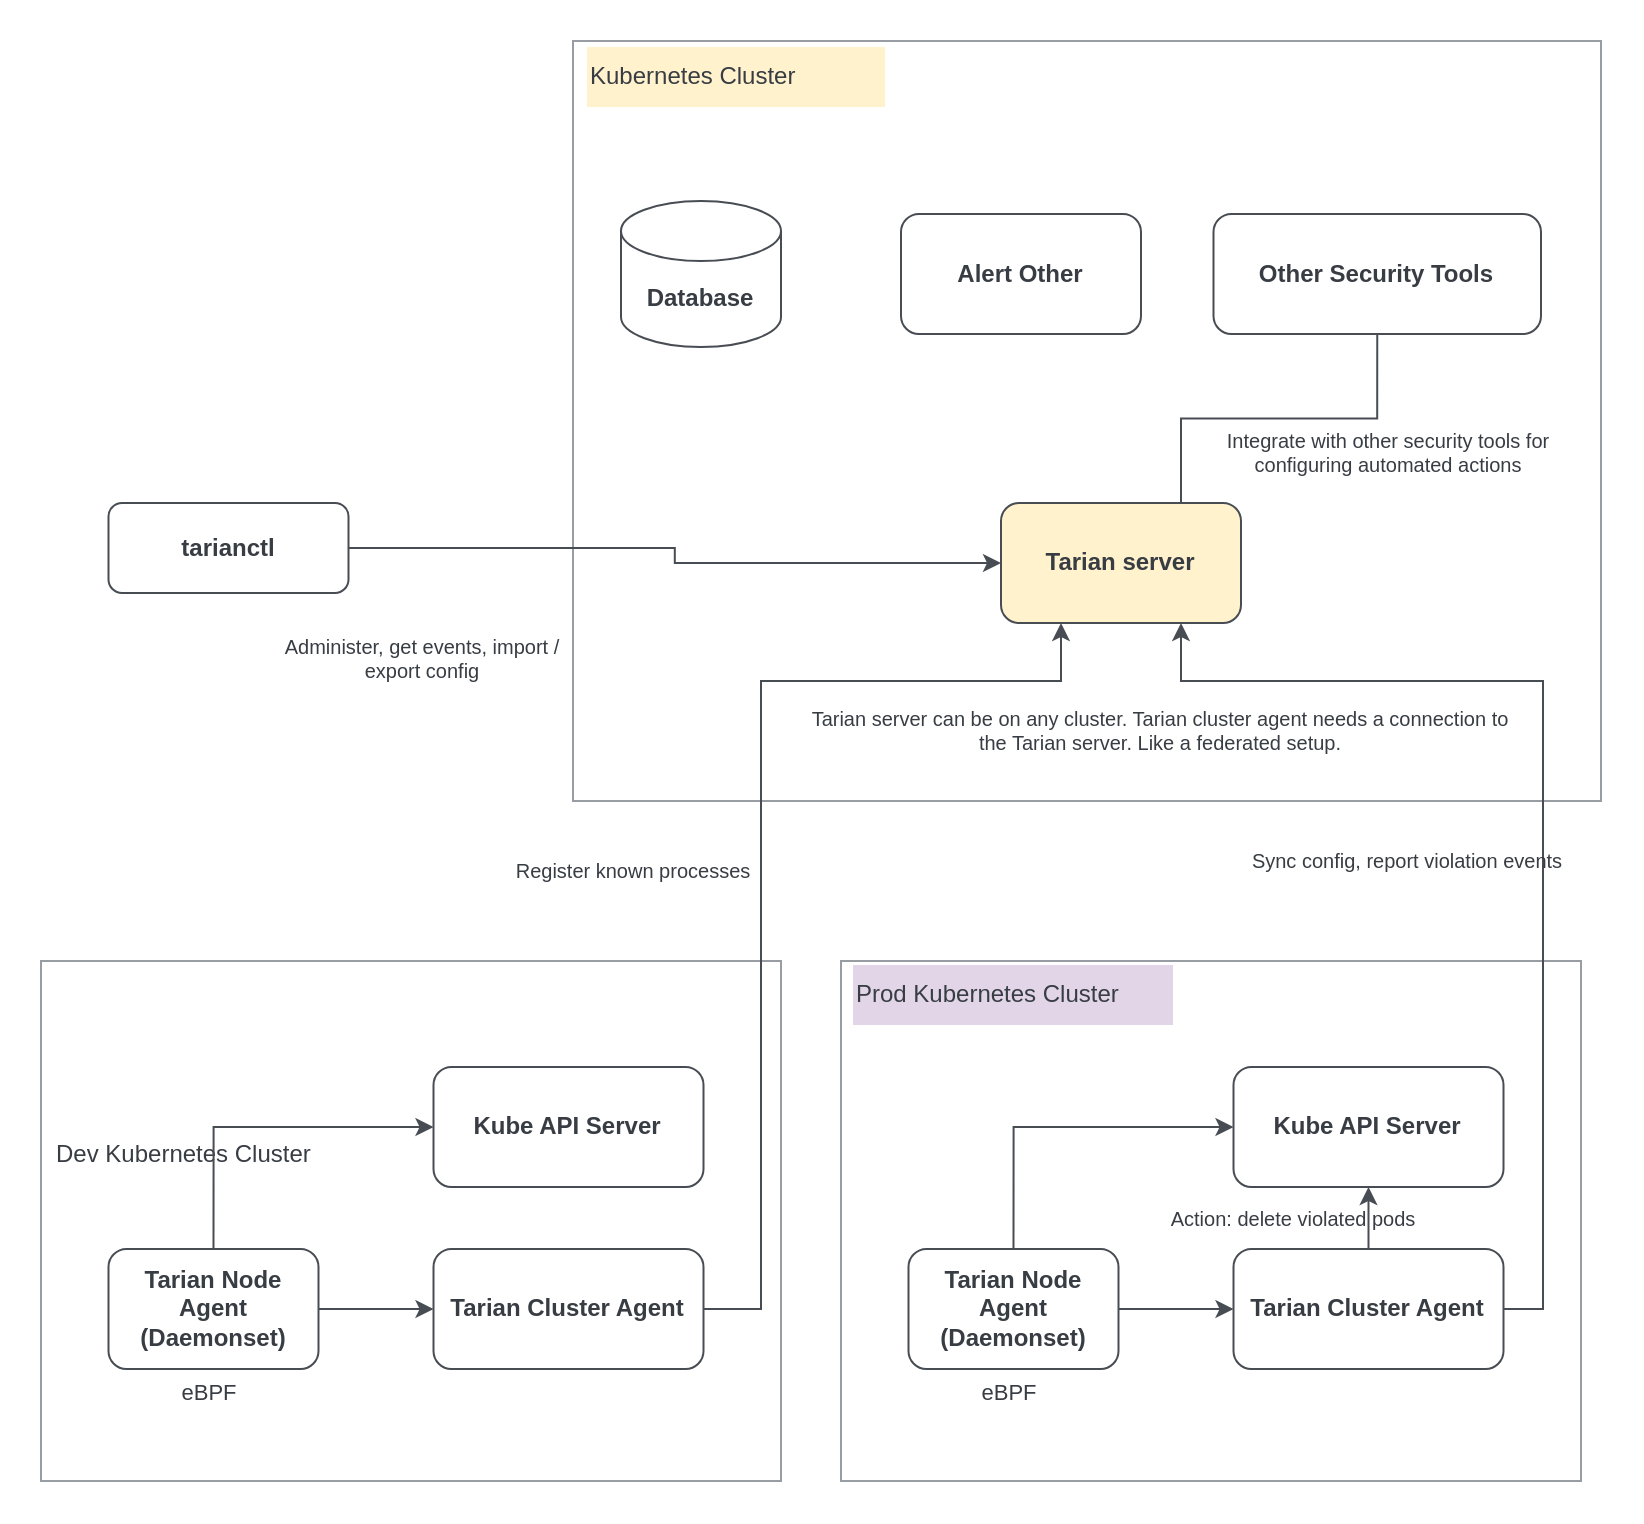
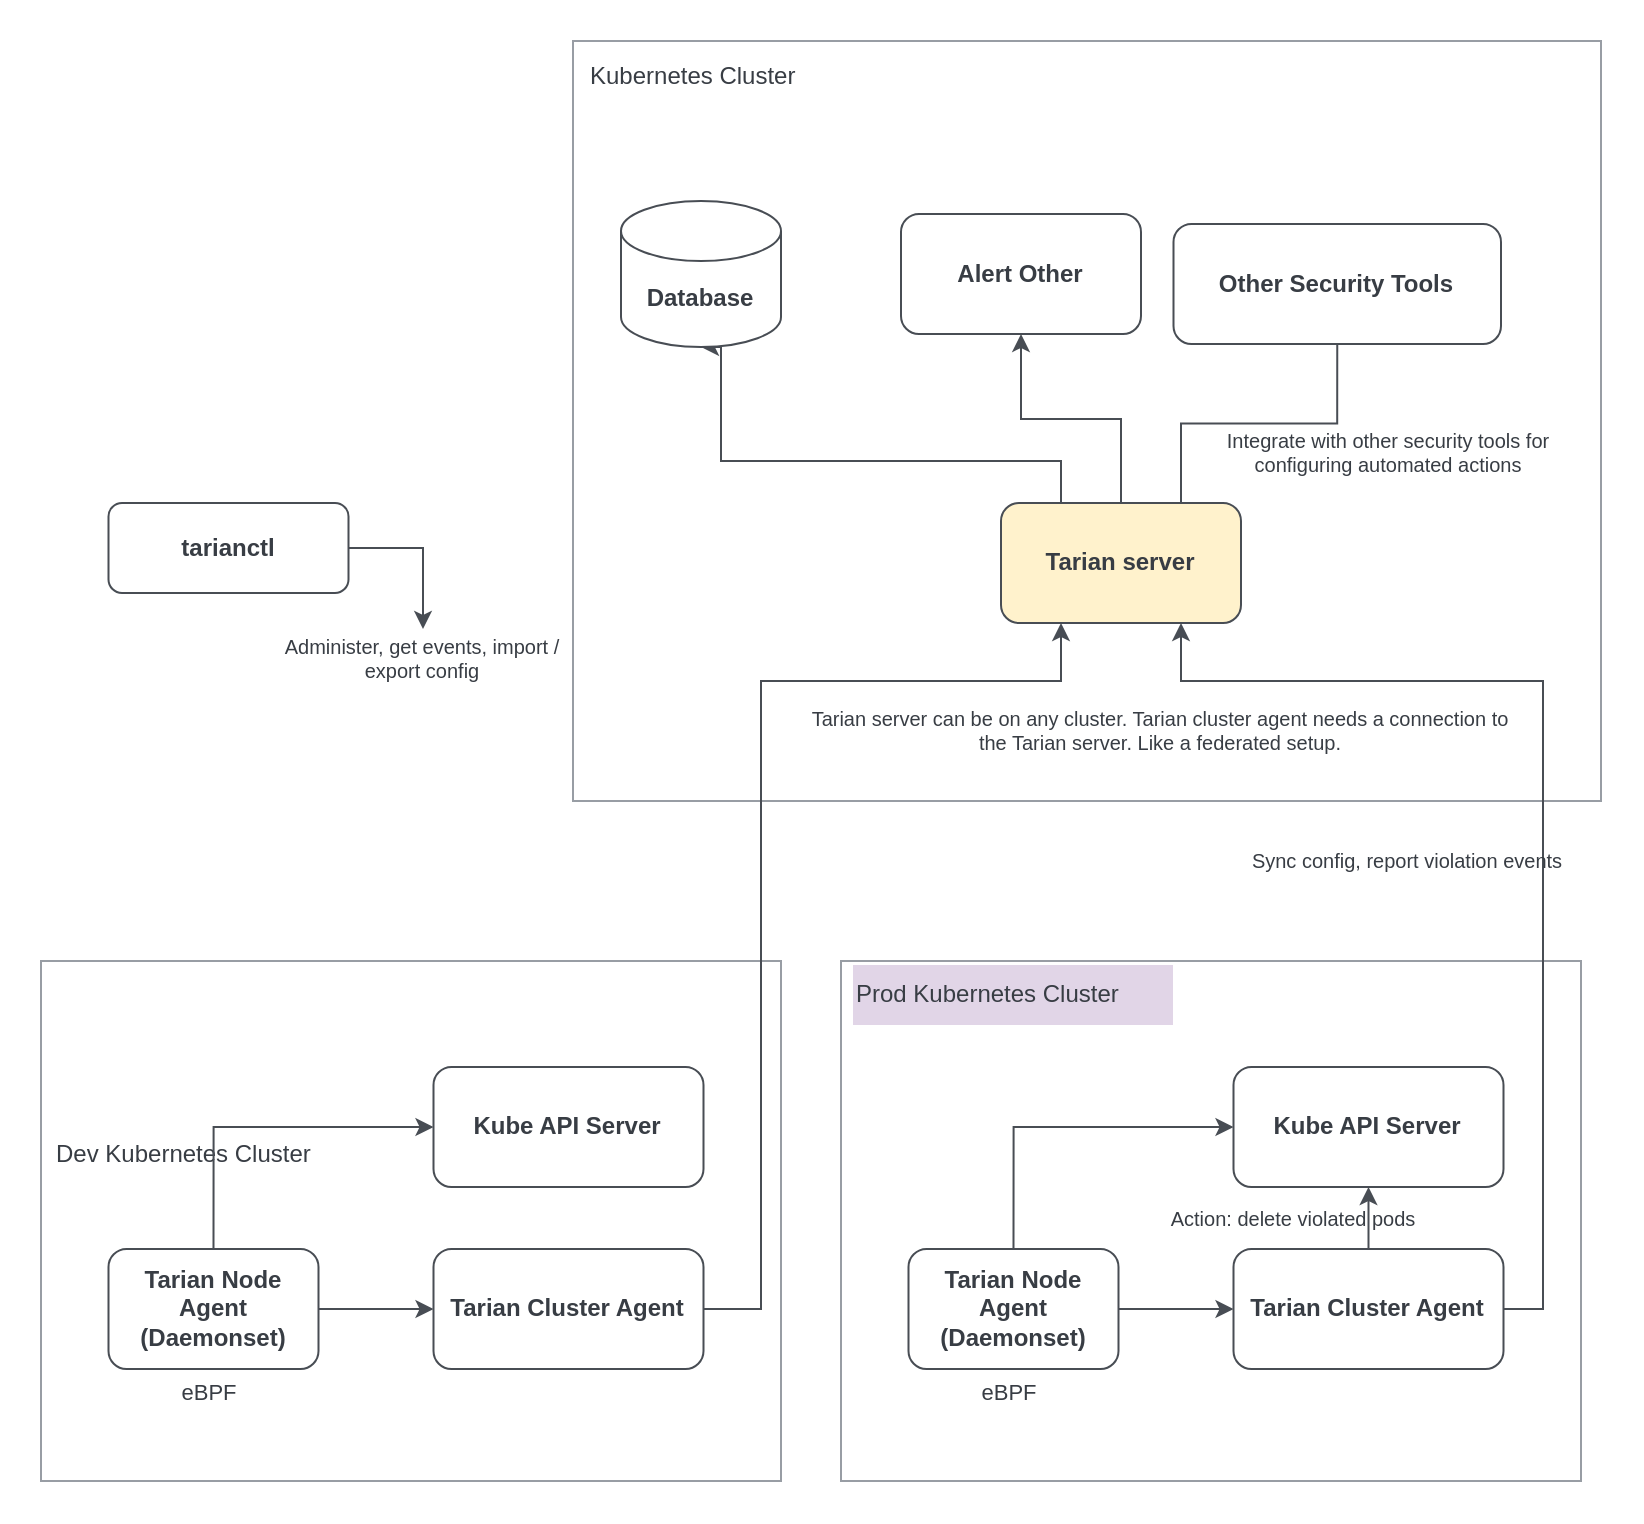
(736, 77) -> (736, 77)
(1377, 274) -> (1337, 284)
none -> (1077, 419)
none -> (852, 461)
(696, 563) -> (423, 580)
(634, 871) -> none
